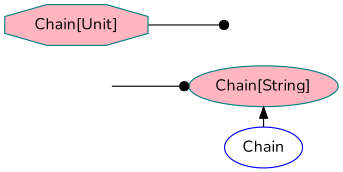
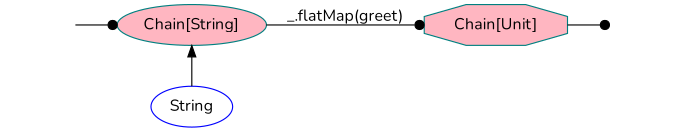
none -> (341, 25)
(264, 148) -> (192, 107)
